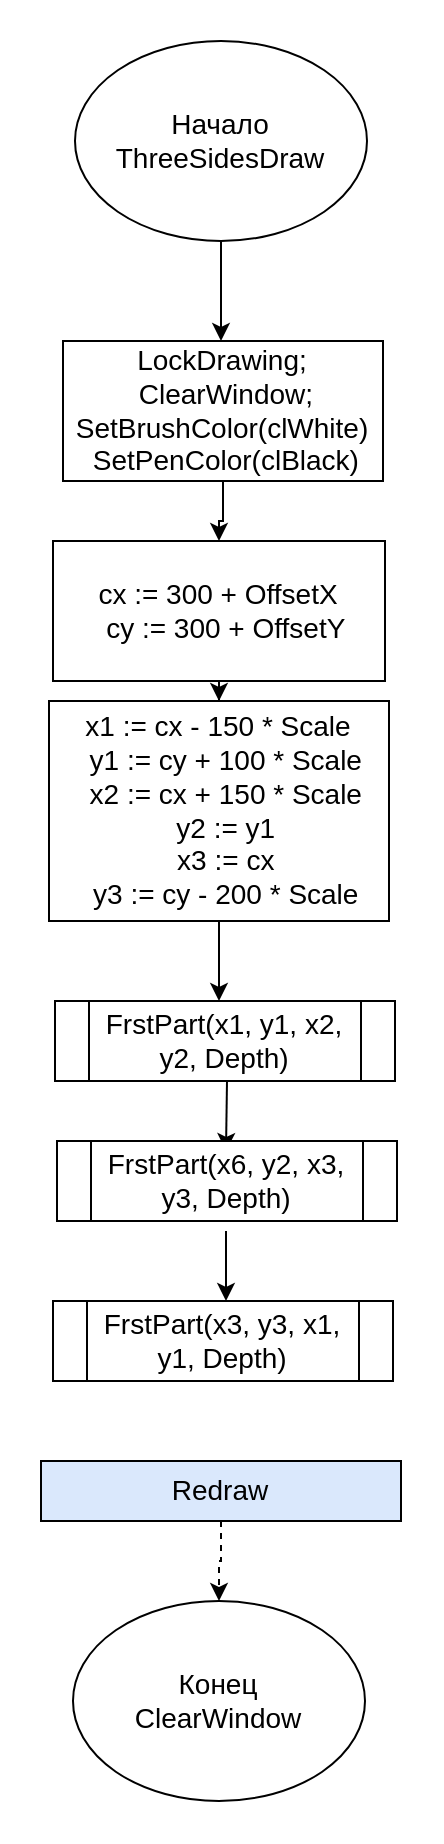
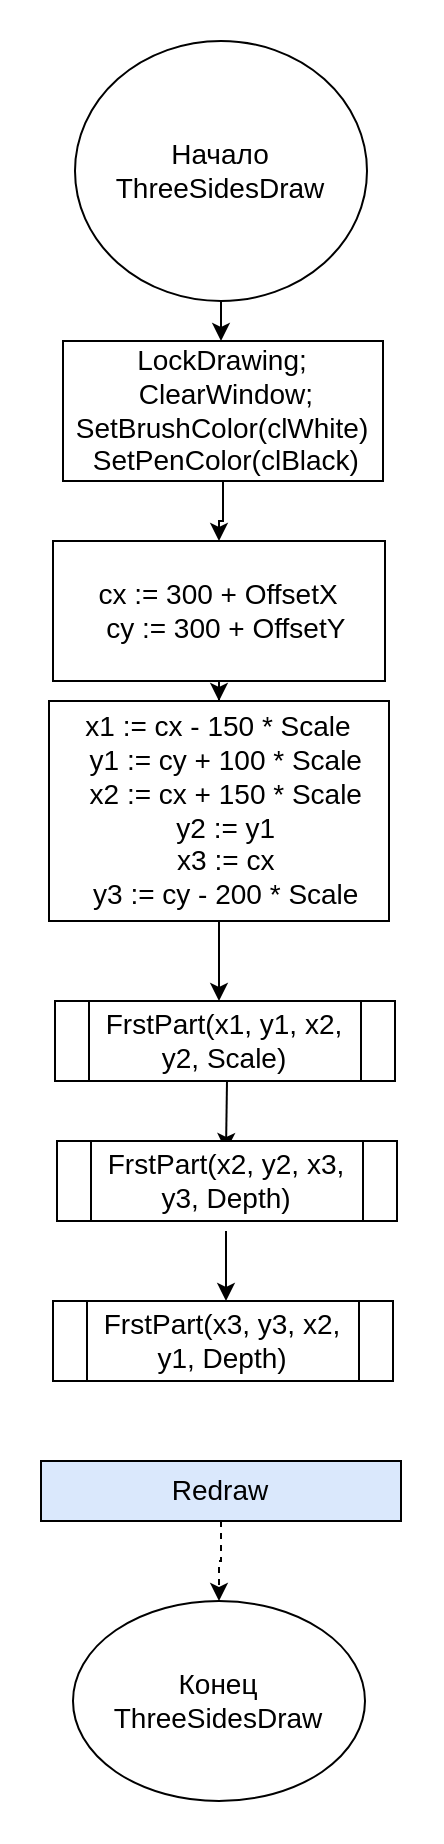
(221, 141) -> (221, 171)
(225, 1041) -> (225, 1041)
(227, 1181) -> (227, 1181)
(223, 1341) -> (223, 1341)
(219, 1701) -> (219, 1701)
